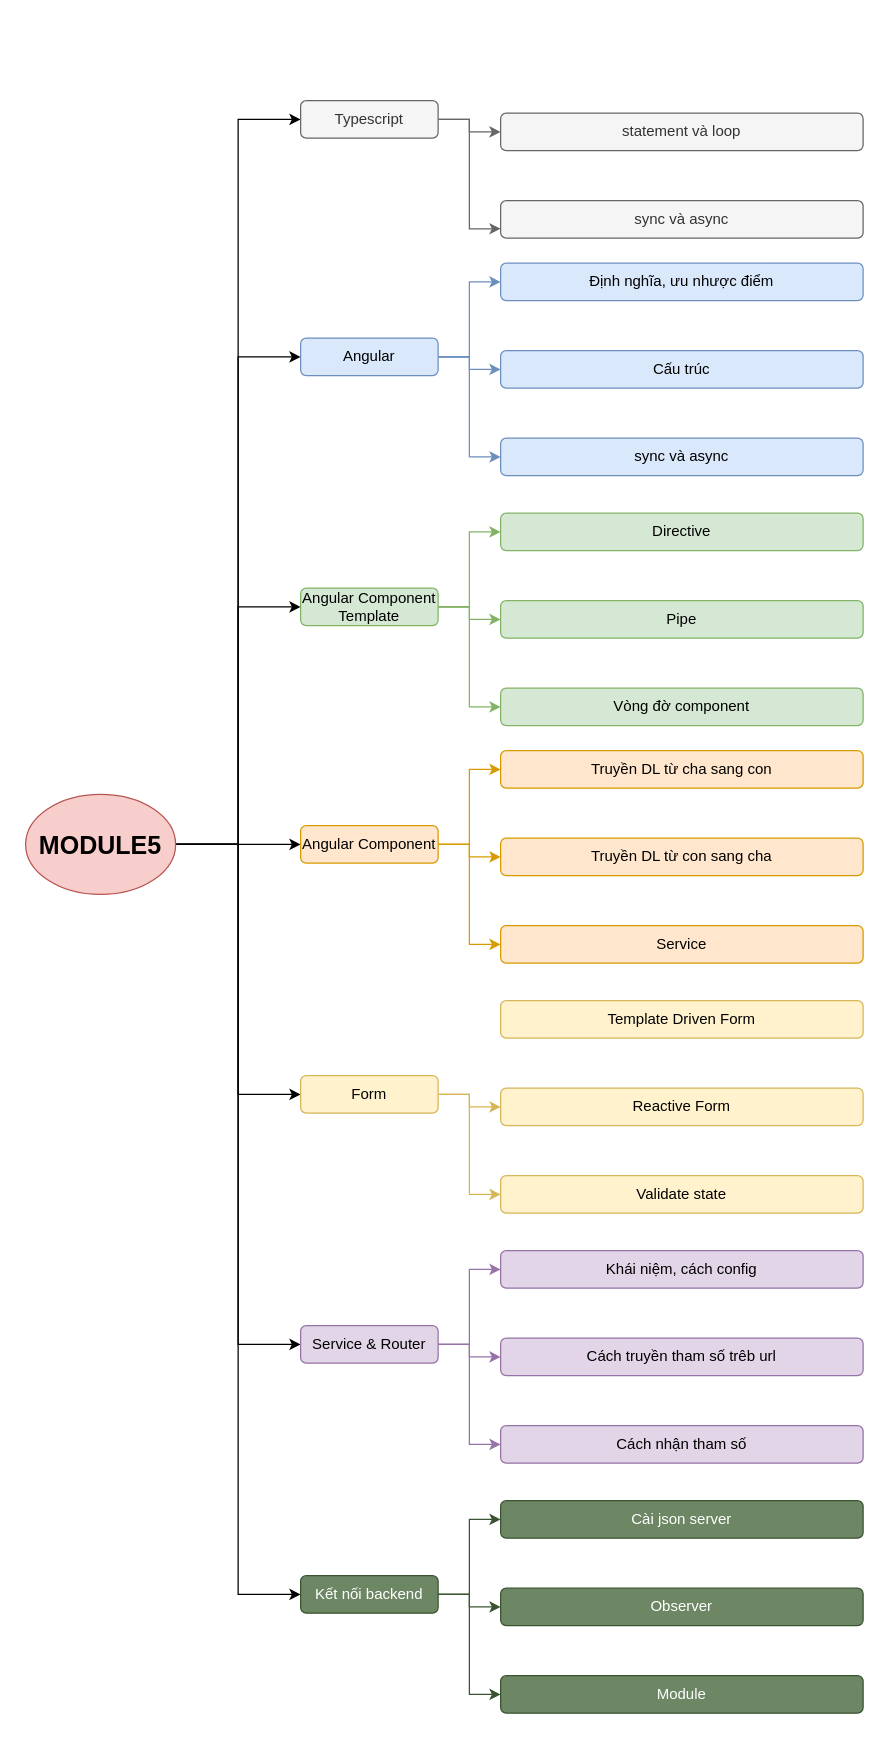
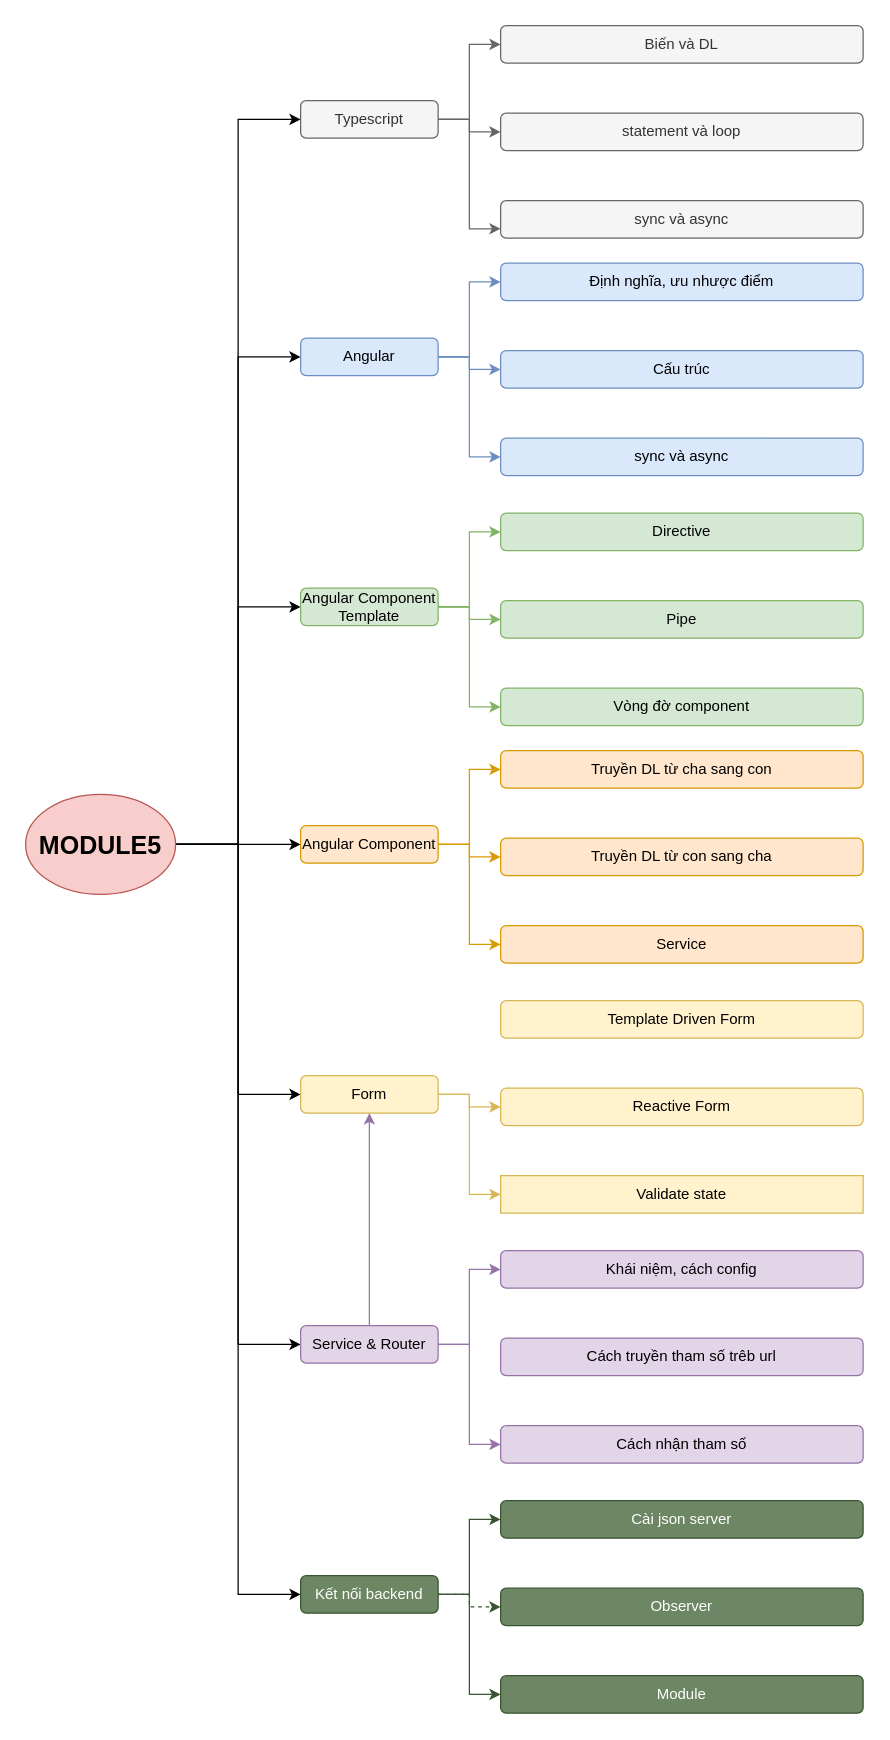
none -> (682, 44)
none -> (469, 69)
(682, 1194) -> (682, 1194)
(483, 1357) -> (369, 1223)
(483, 1607) -> (483, 1607)
